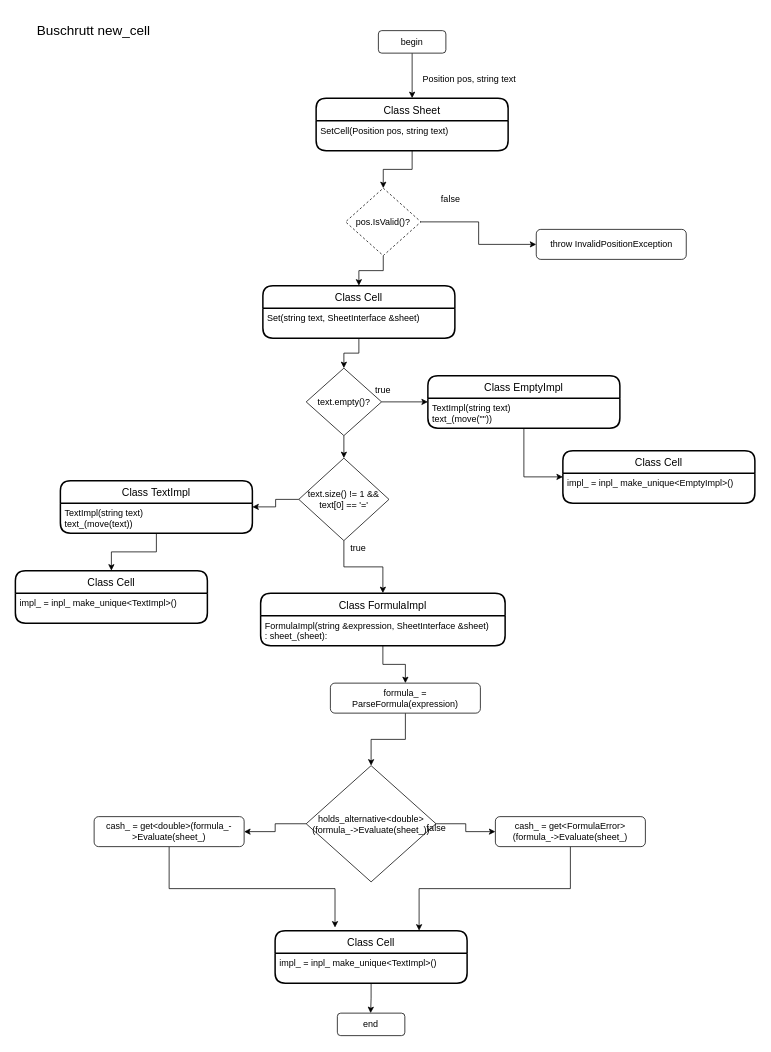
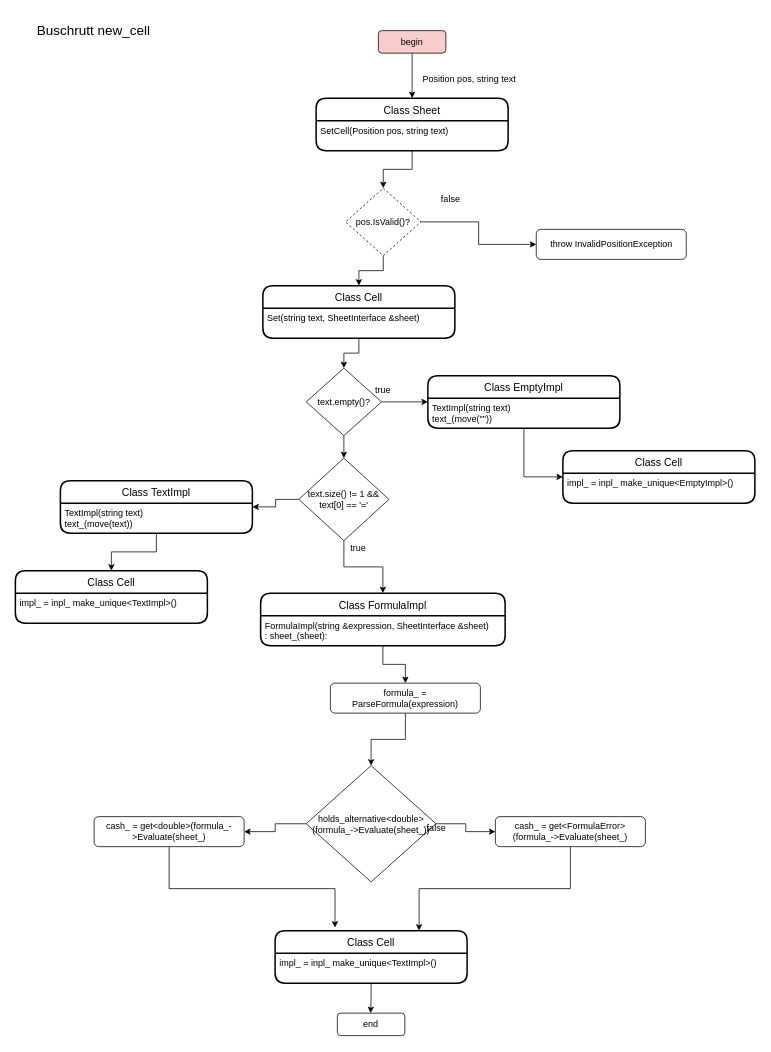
(412, 42) -> (412, 42)
